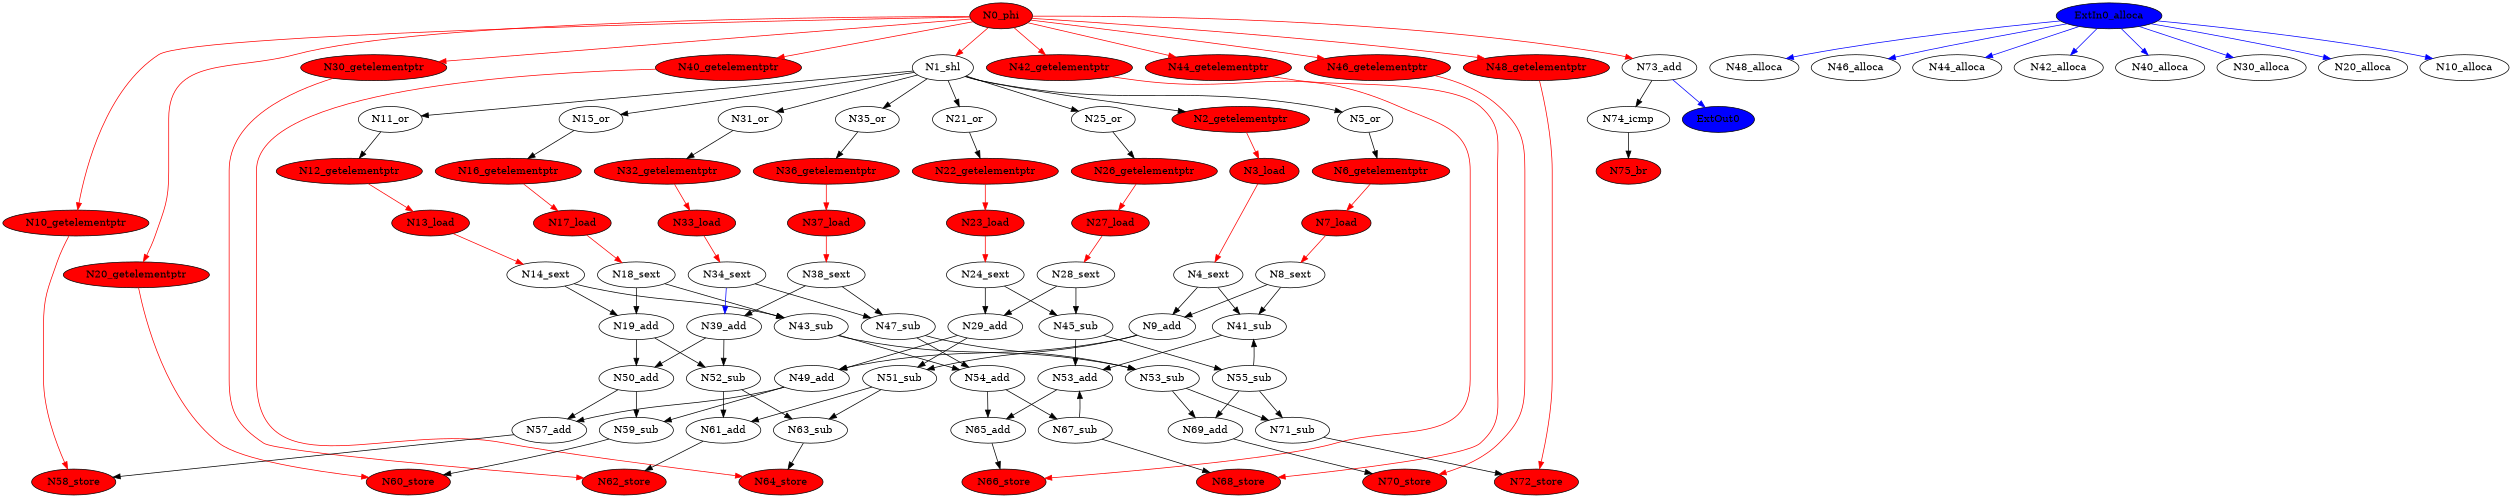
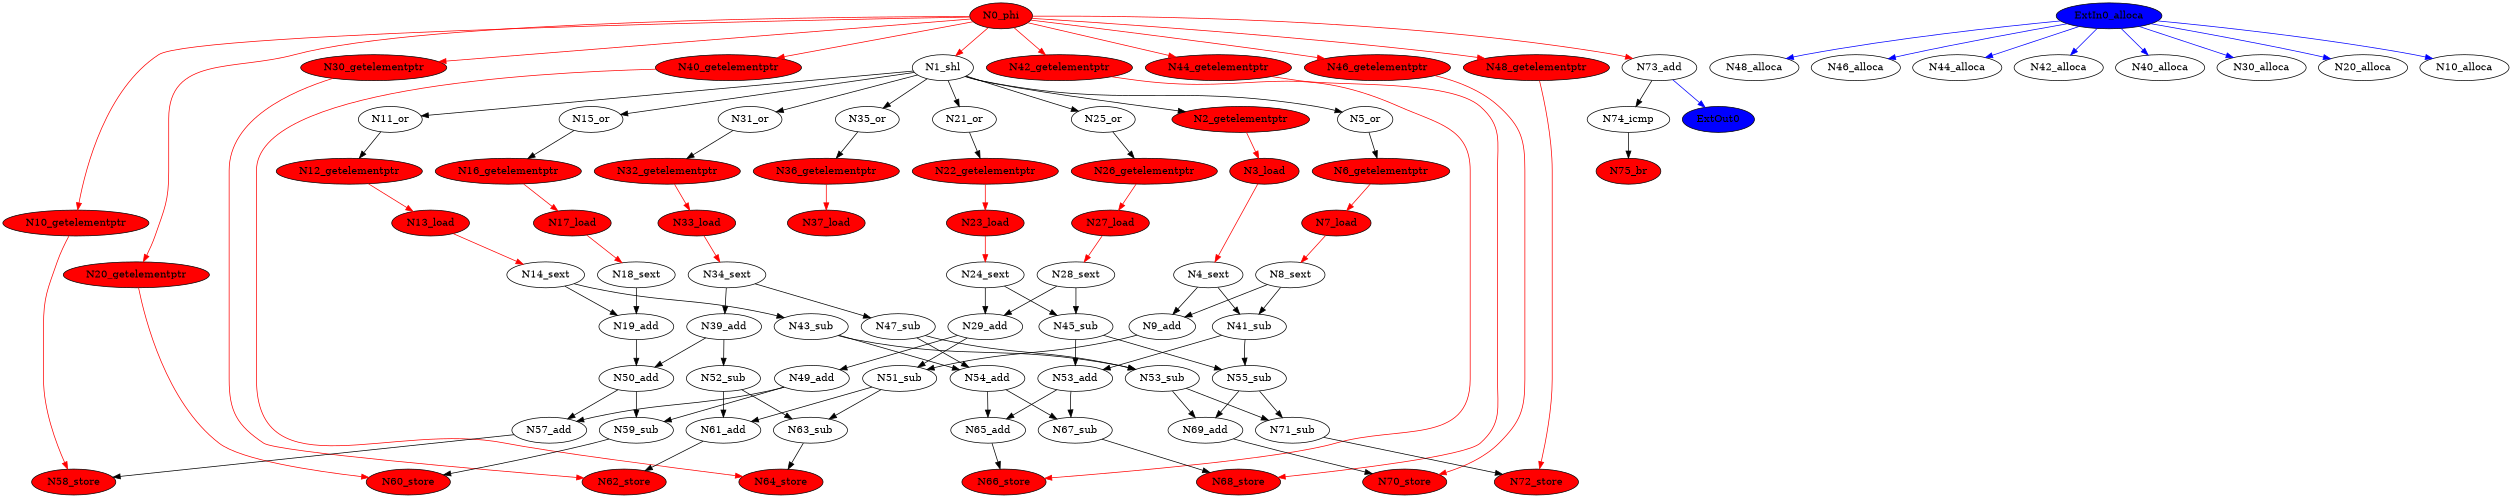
(826, 275) -> none
(726, 297) -> (726, 297)
(721, 300) -> none
(676, 350) -> none
(992, 353) -> none
(1254, 356) -> (1245, 349)
(1080, 408) -> (1070, 401)
